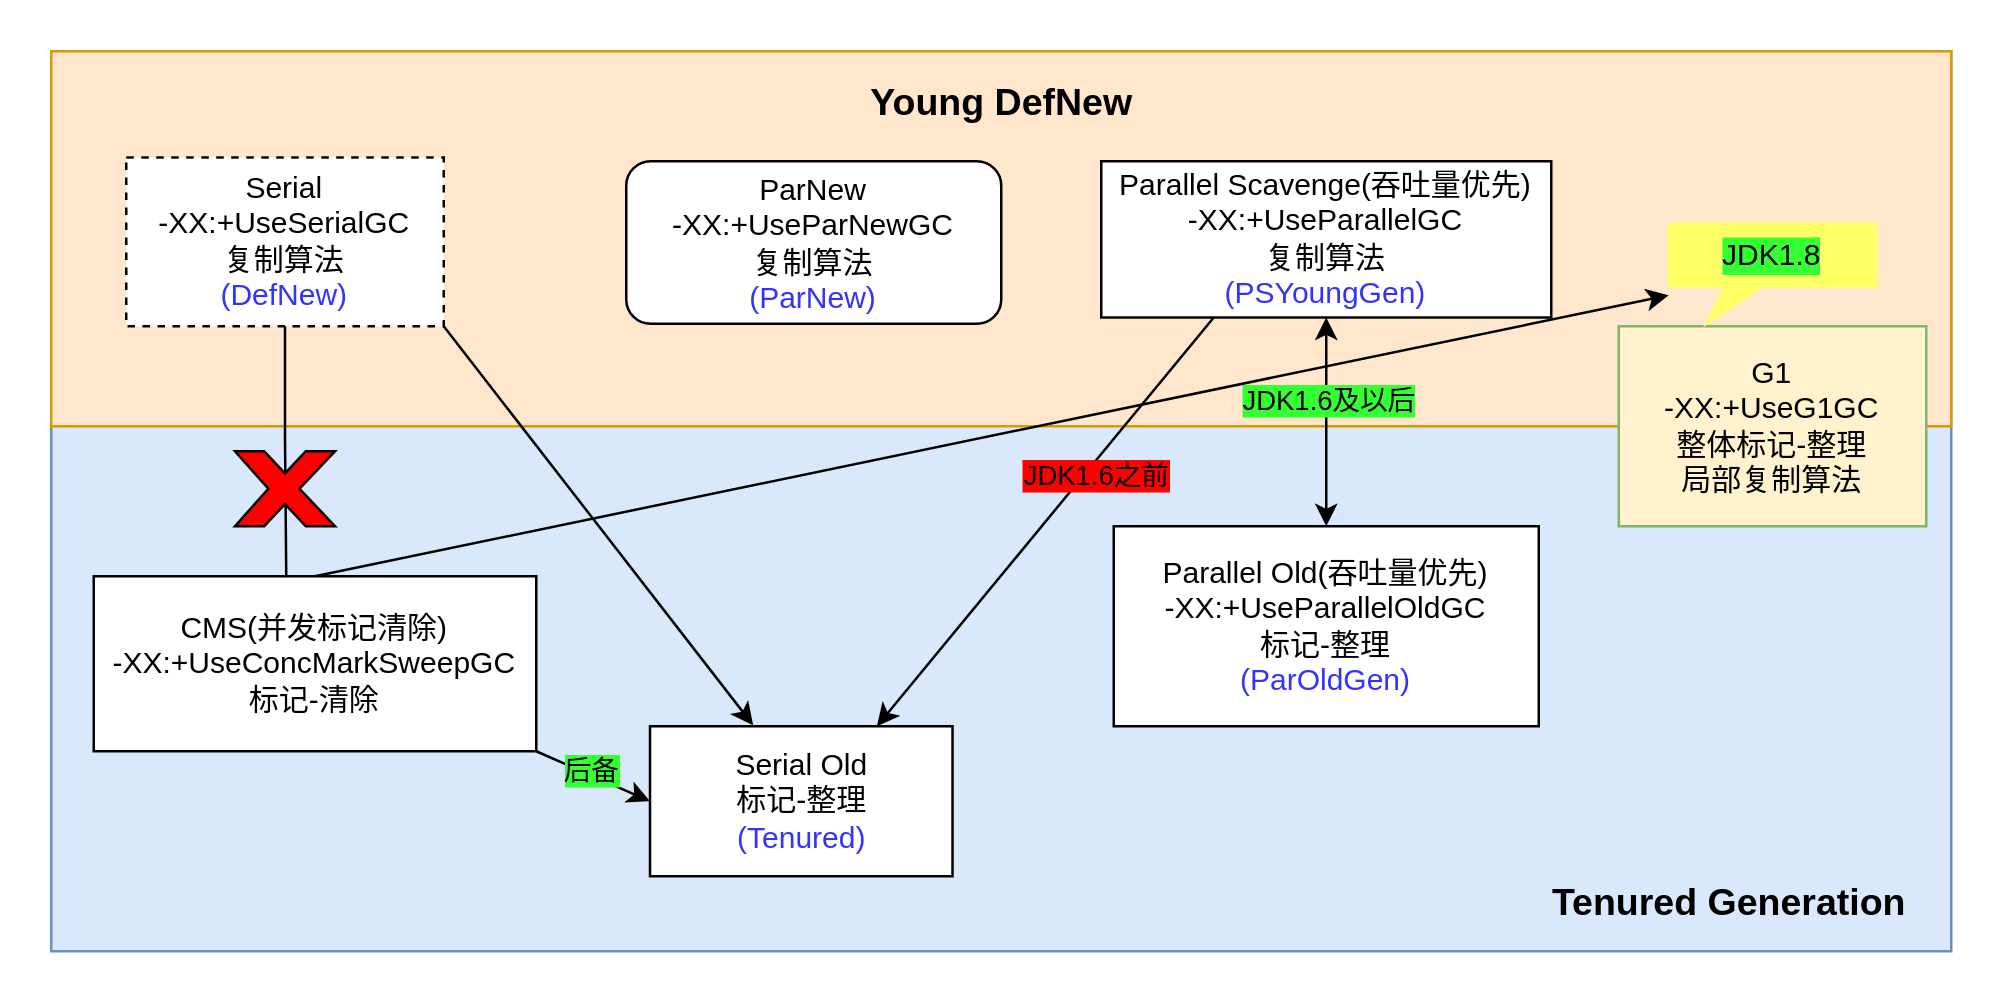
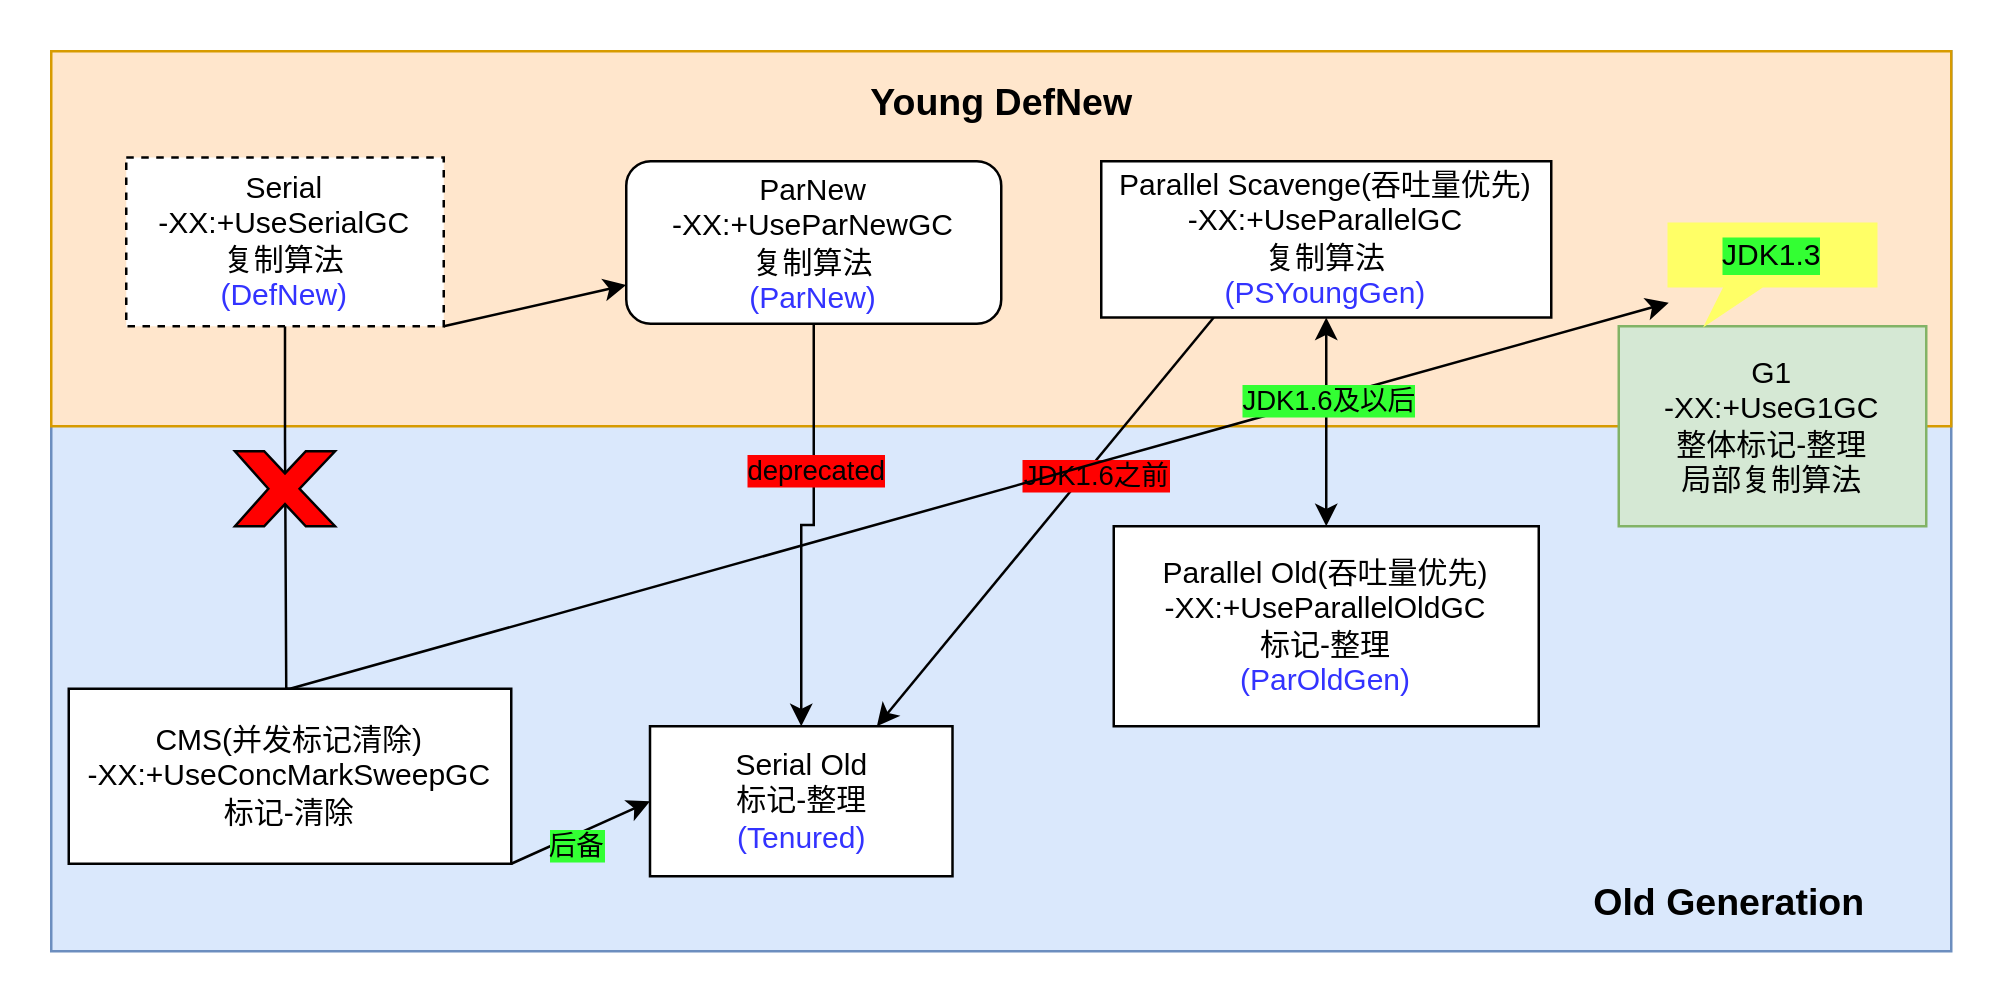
(1773, 256) -> (1773, 256)
(517, 420) -> (527, 307)
(1773, 426) -> (1773, 426)
none -> (801, 630)
(315, 664) -> (290, 776)
(1730, 901) -> (1730, 901)
